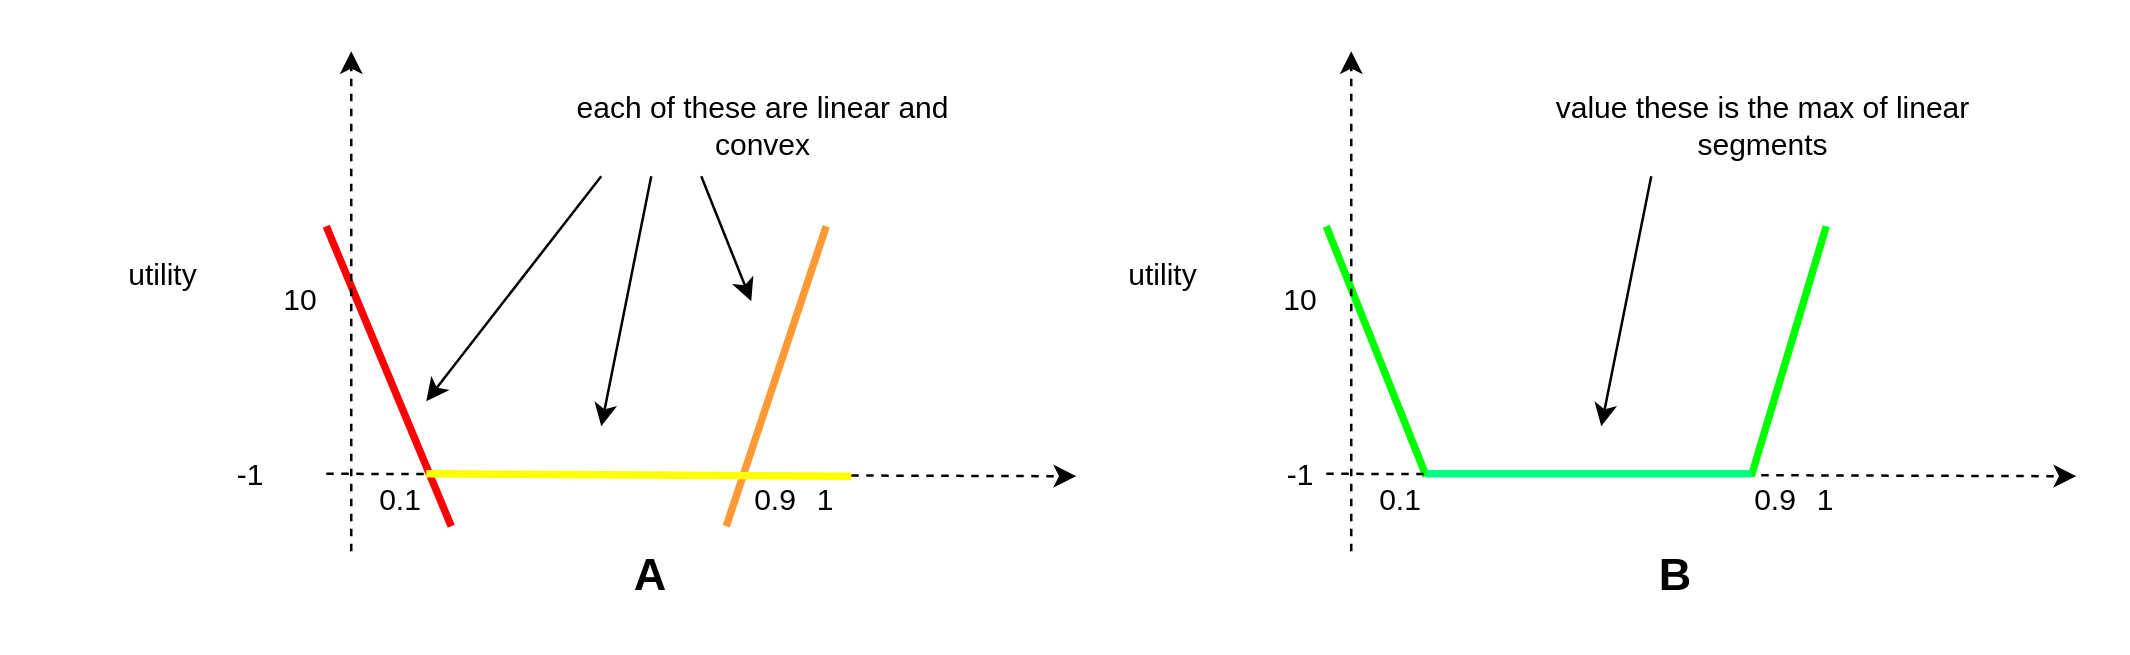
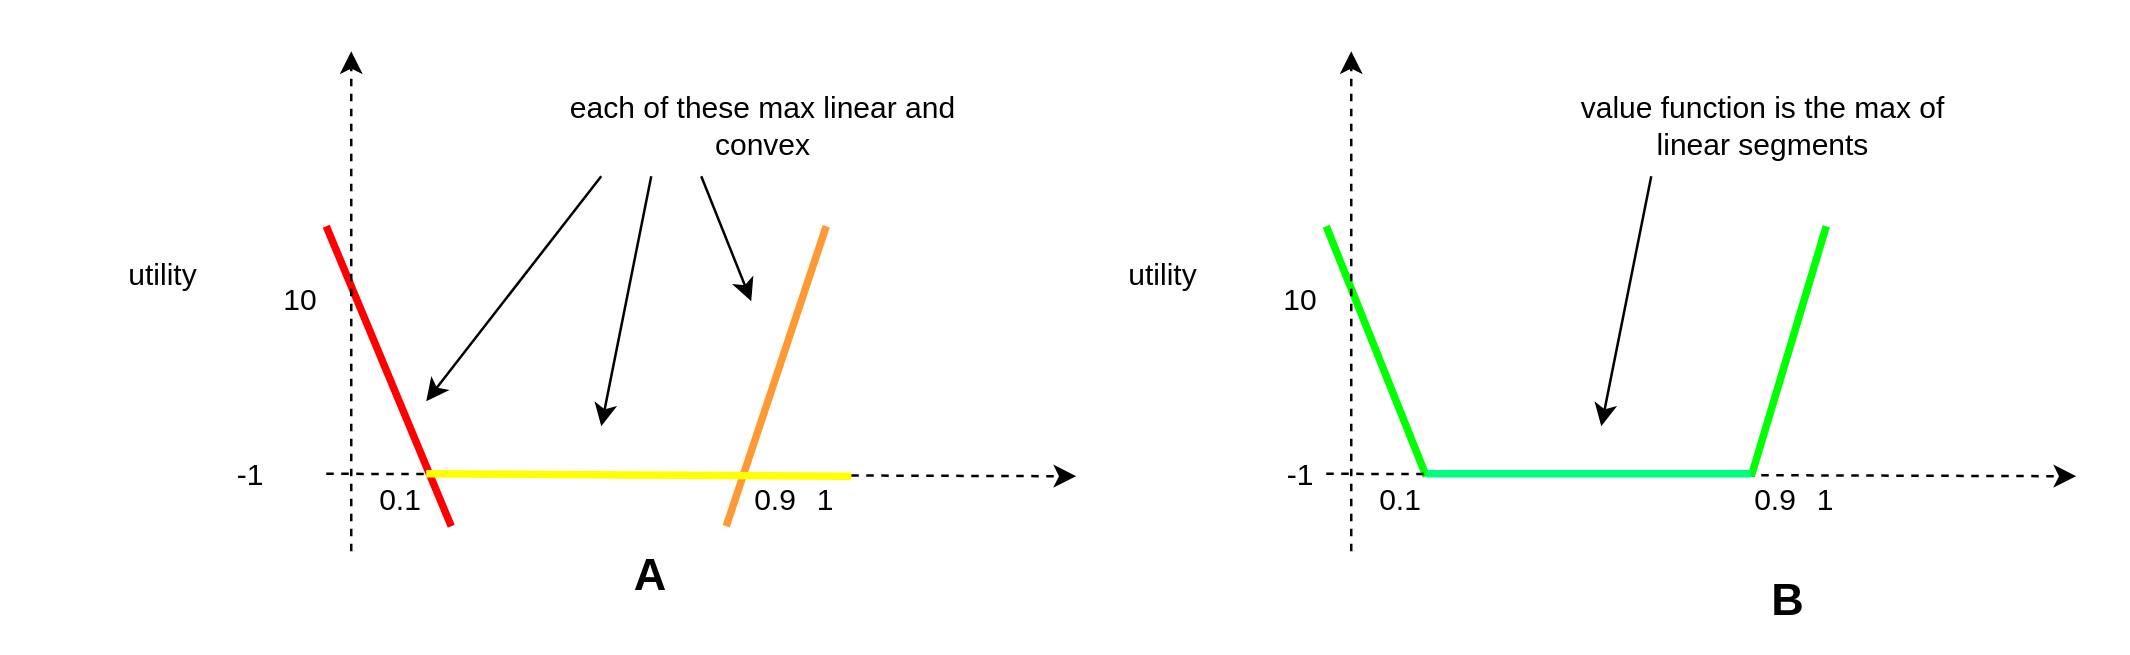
(764, 126) -> (764, 126)
(1764, 126) -> (1764, 126)
(1676, 576) -> (1789, 601)
